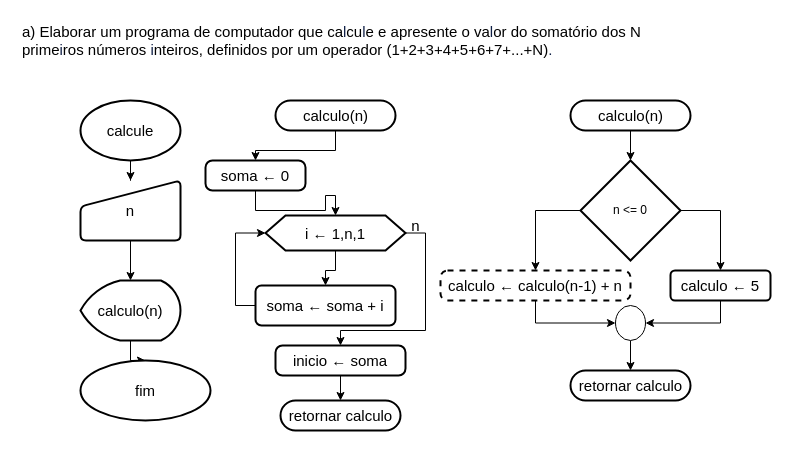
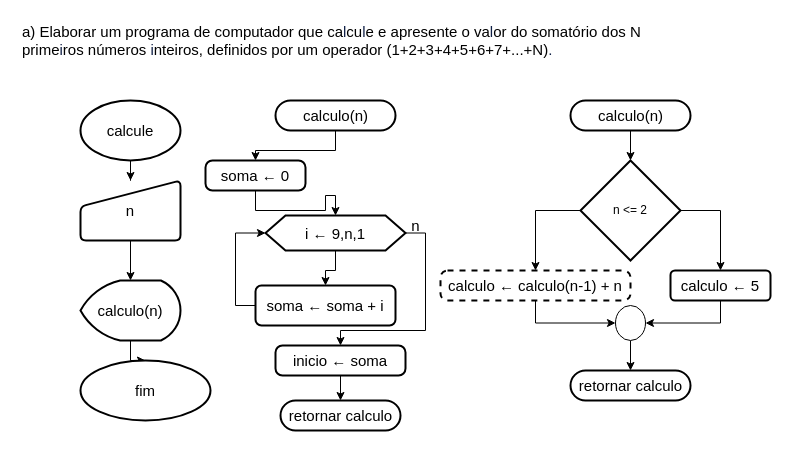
(631, 211) -> (631, 211)
(336, 234) -> (336, 234)
